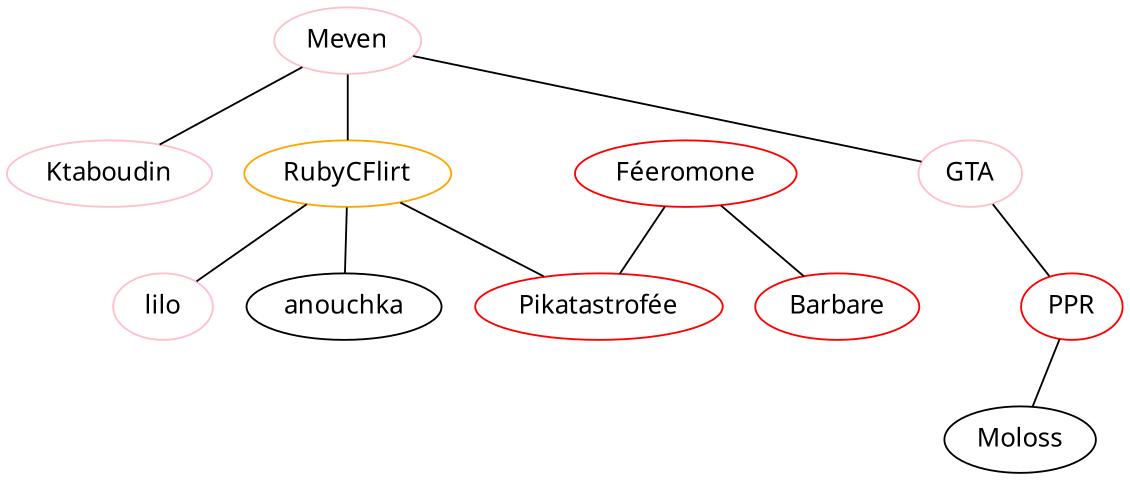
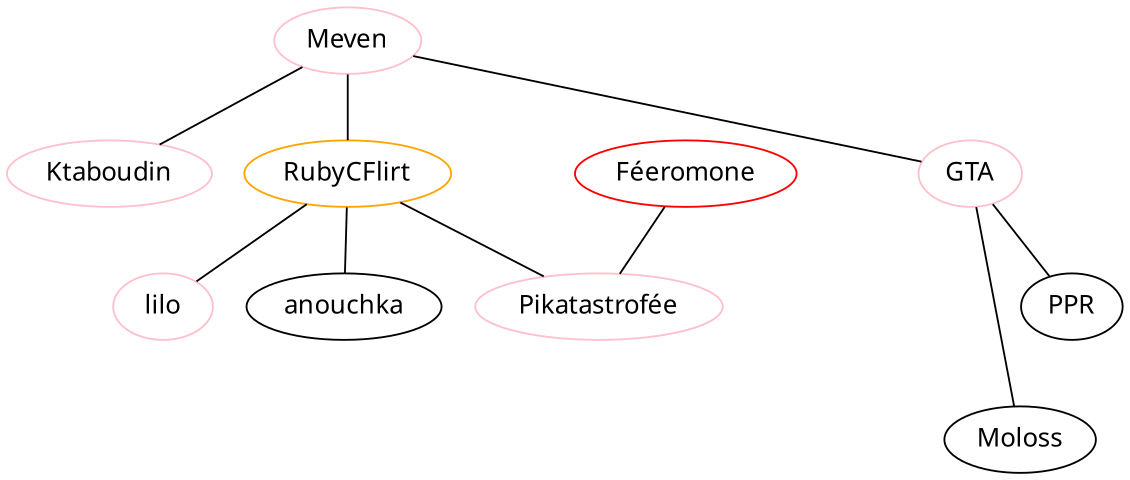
(599, 307) -> (599, 307)
(837, 307) -> none
(1072, 307) -> (1072, 307)
(1046, 373) -> (995, 307)
